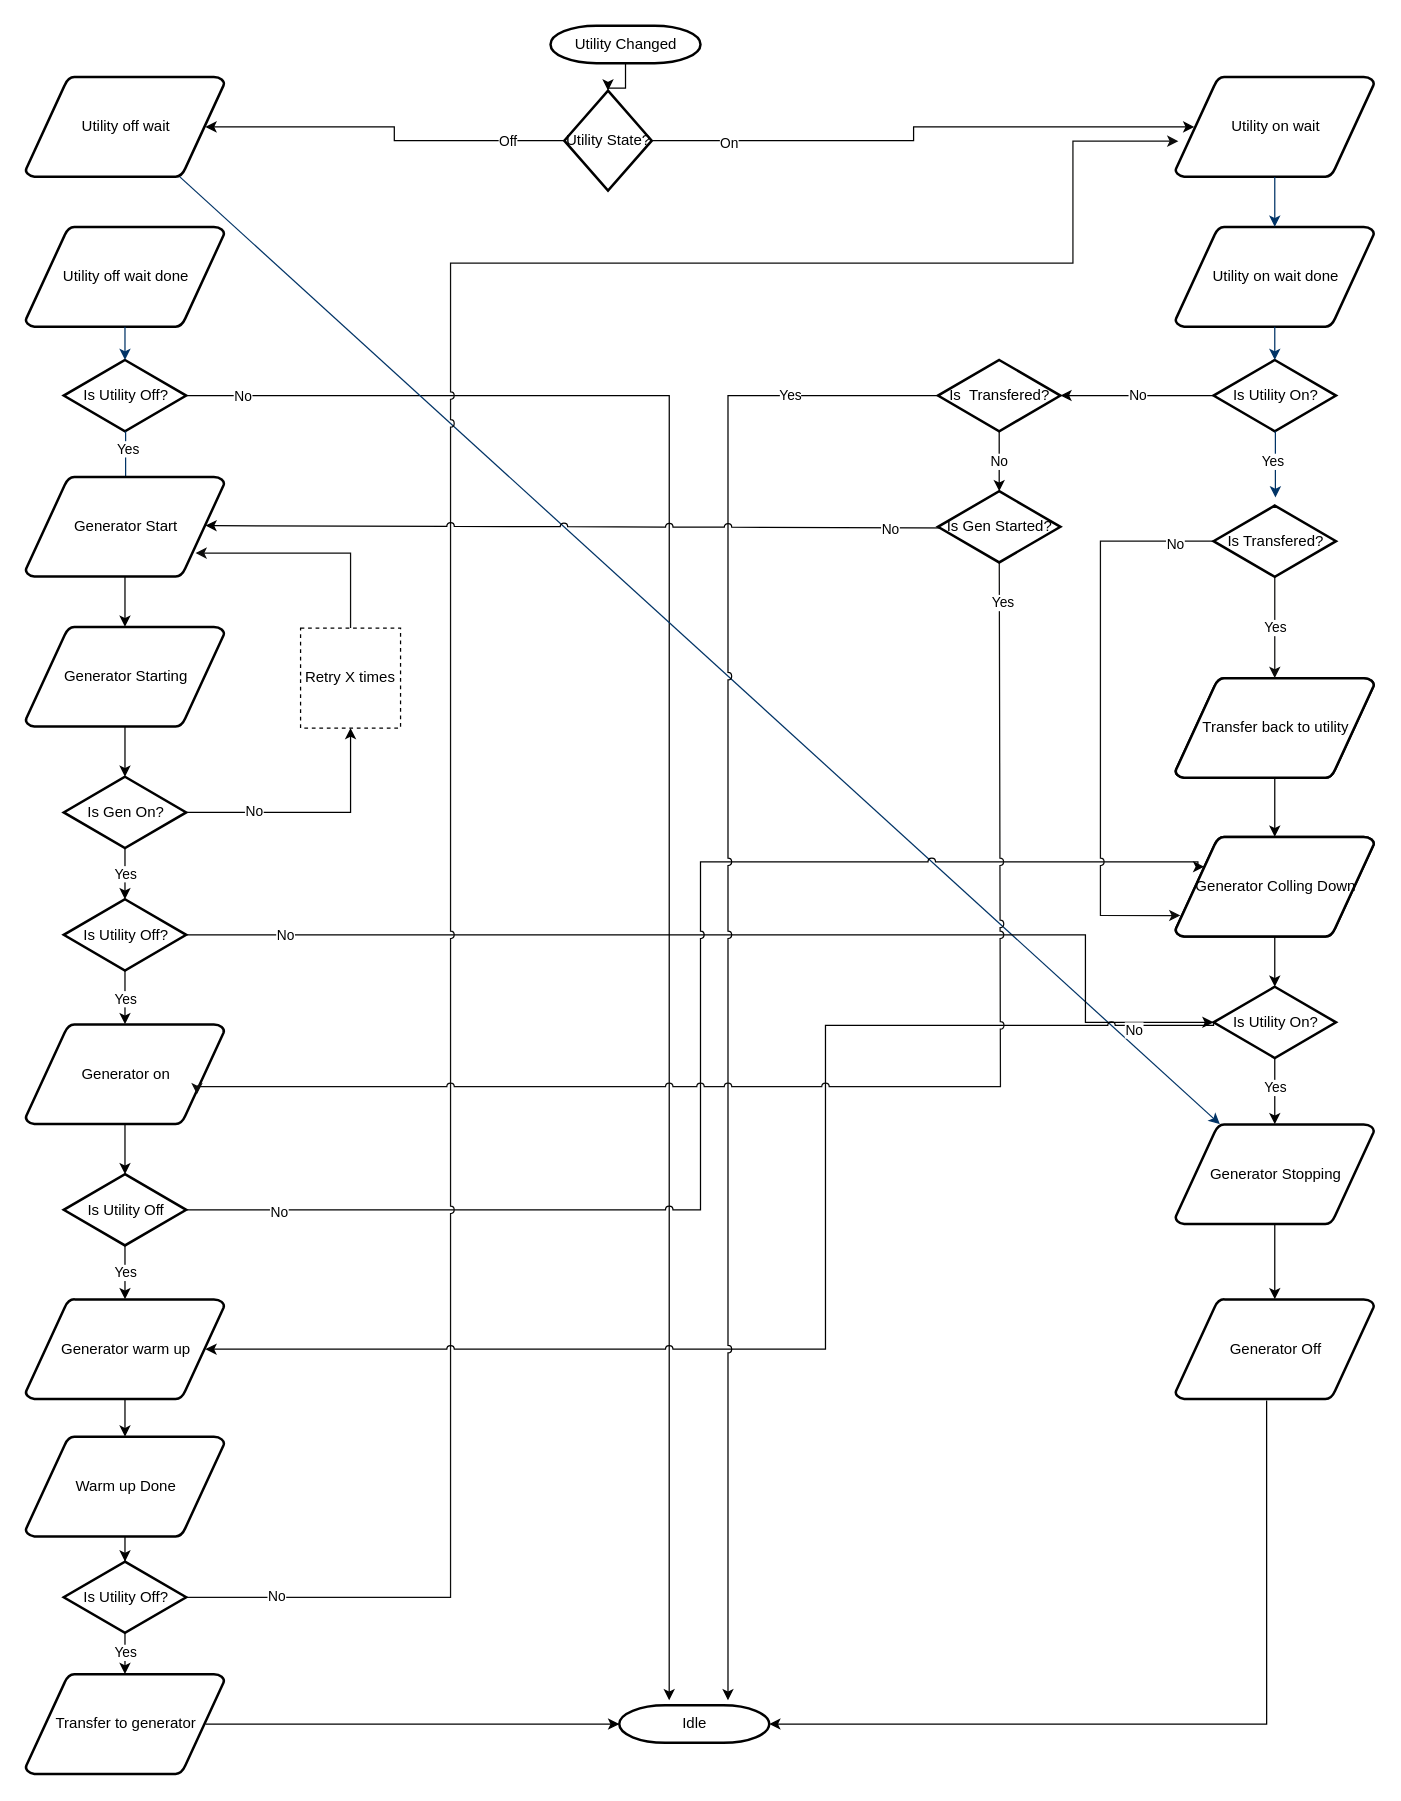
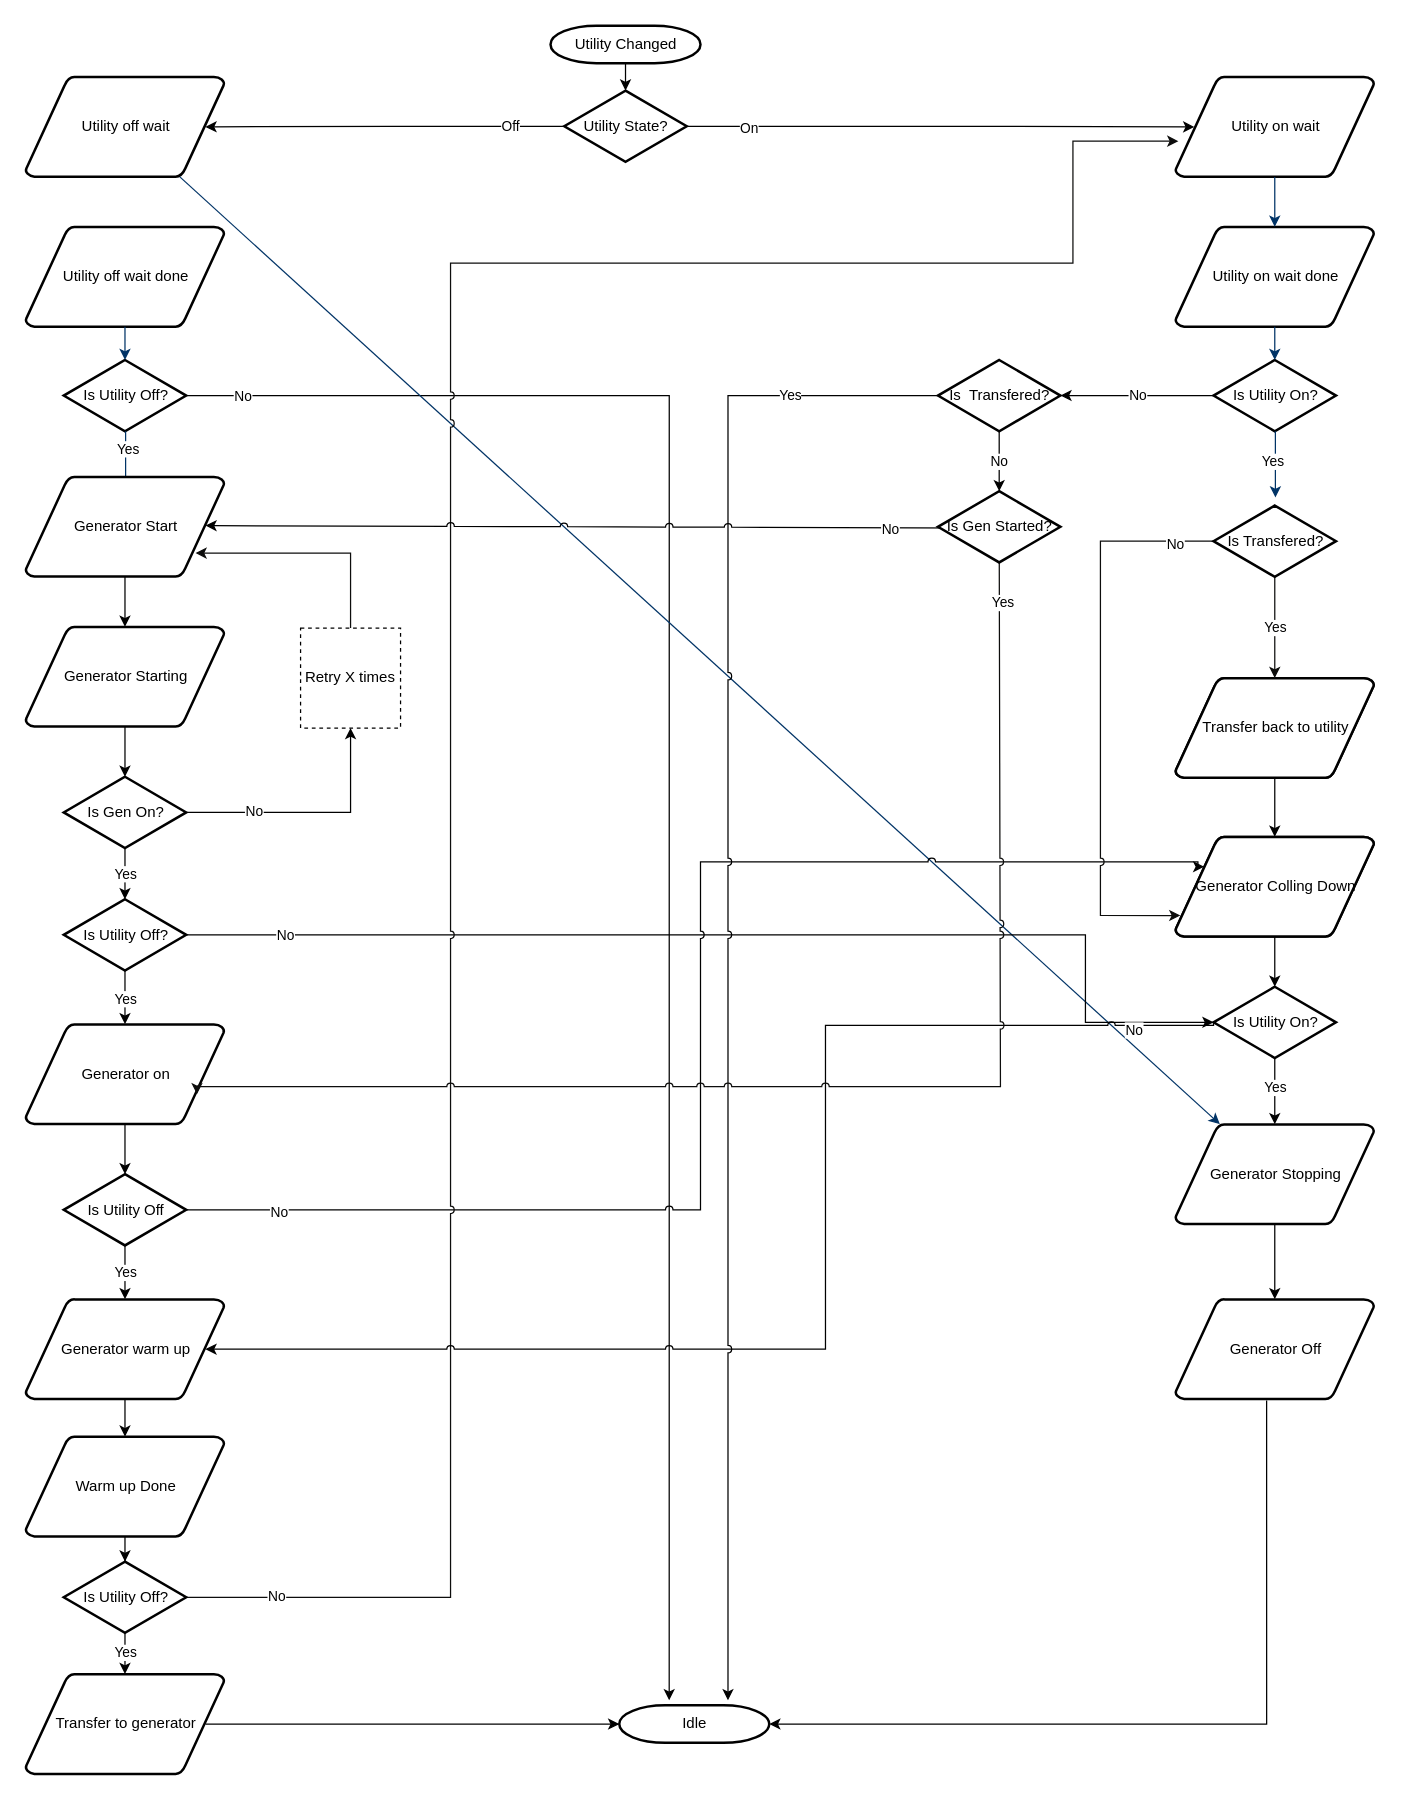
(608, 141) -> (626, 126)
